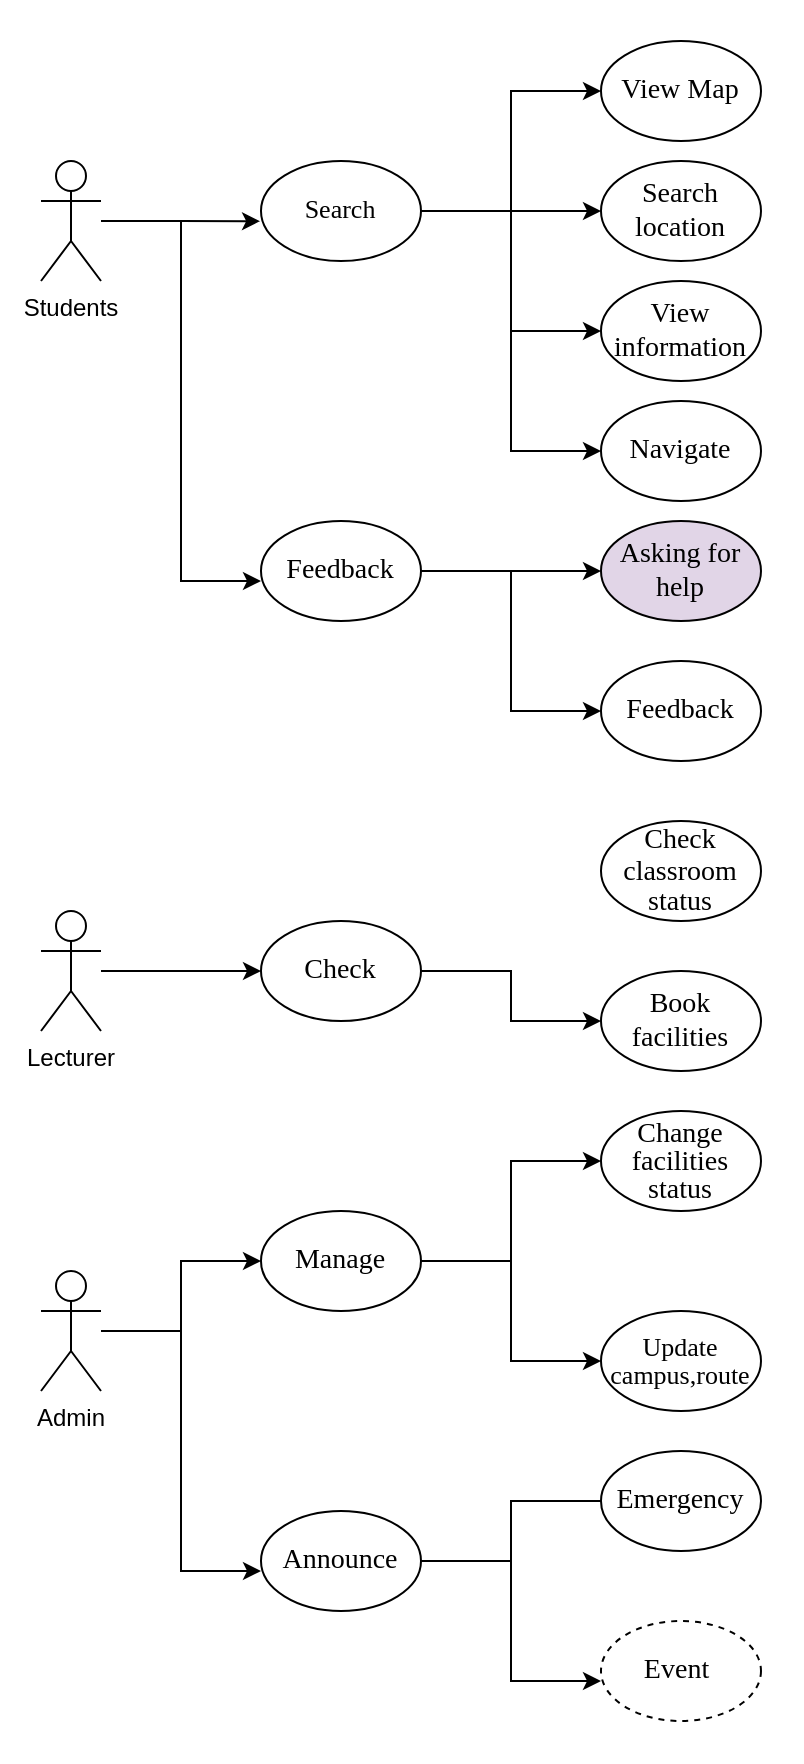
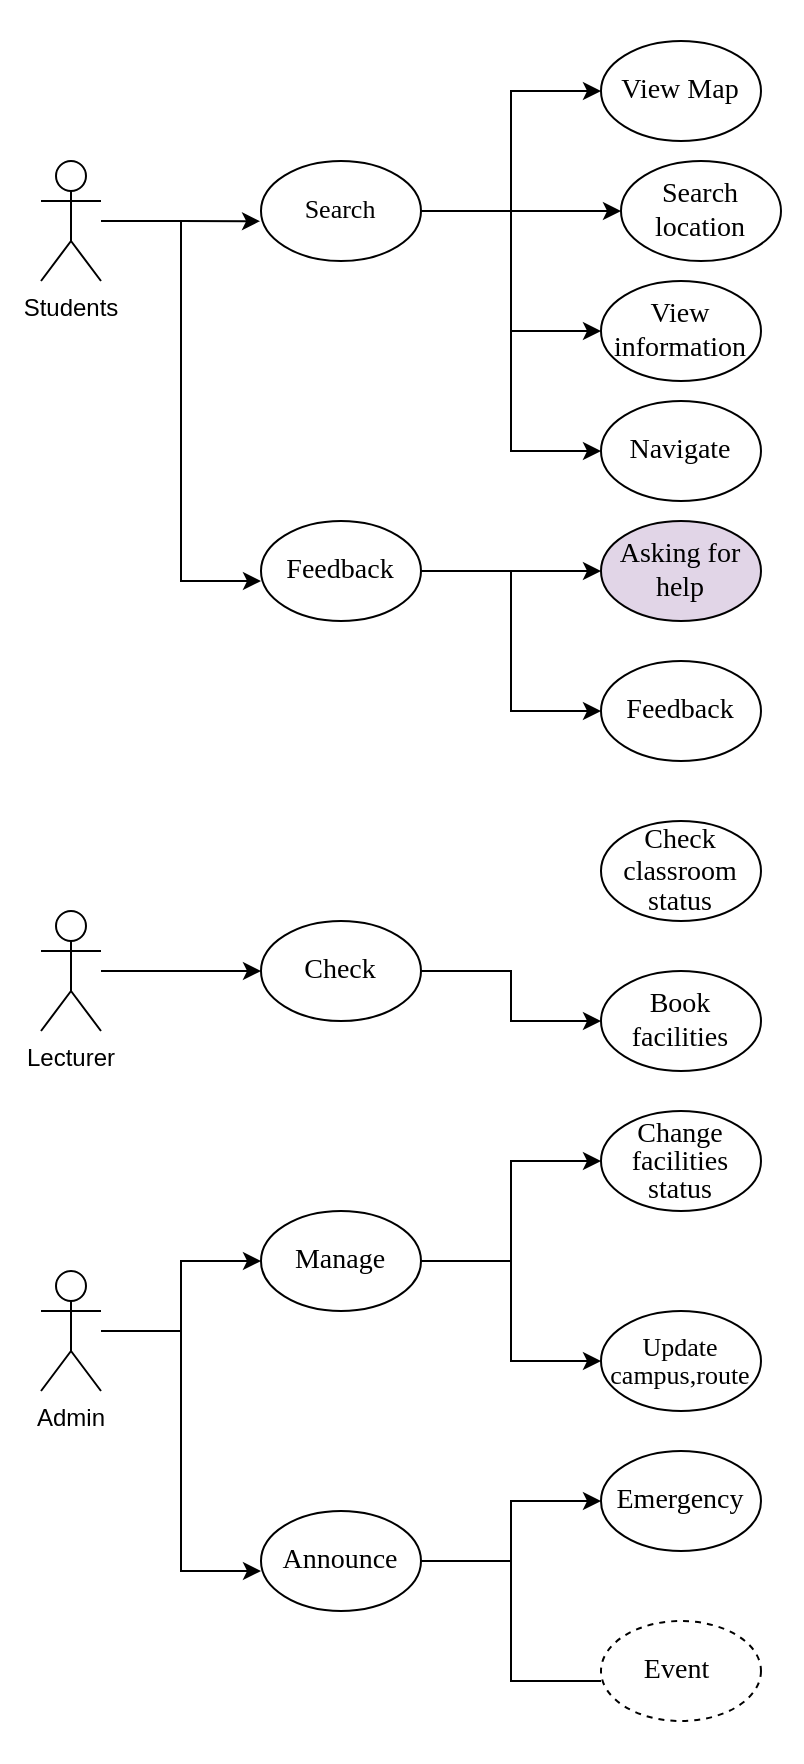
(681, 211) -> (701, 211)
(591, 1501) -> (586, 1501)
(586, 1681) -> (592, 1681)
